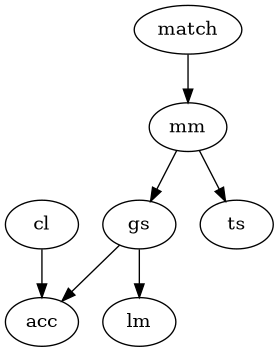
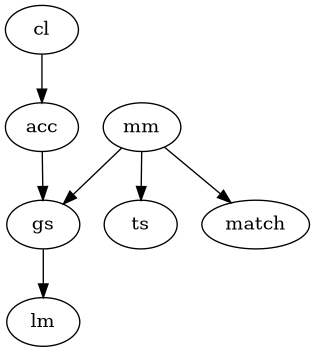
(188, 72) -> (192, 170)
(96, 268) -> (43, 169)
